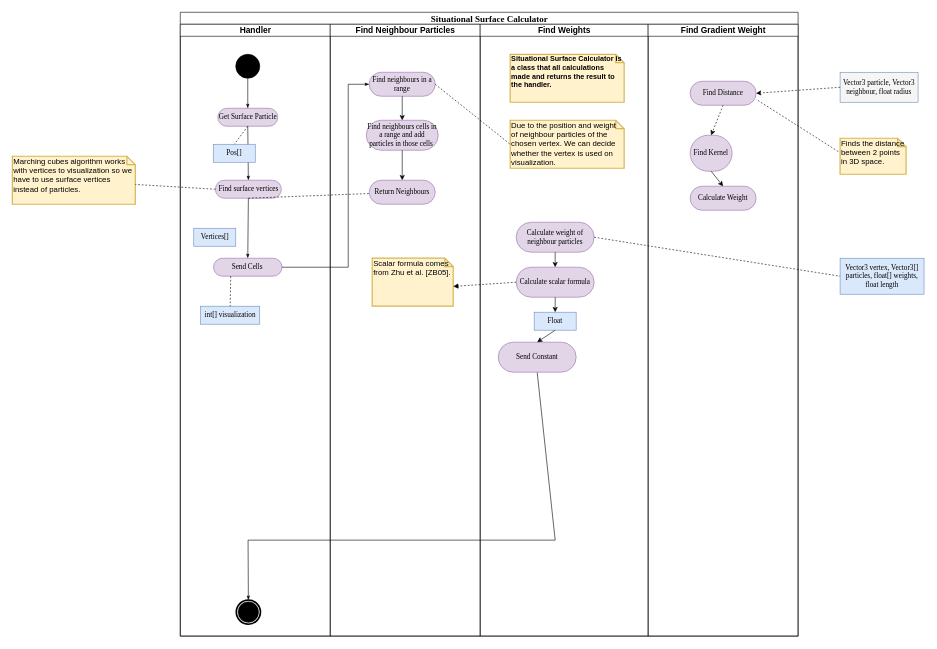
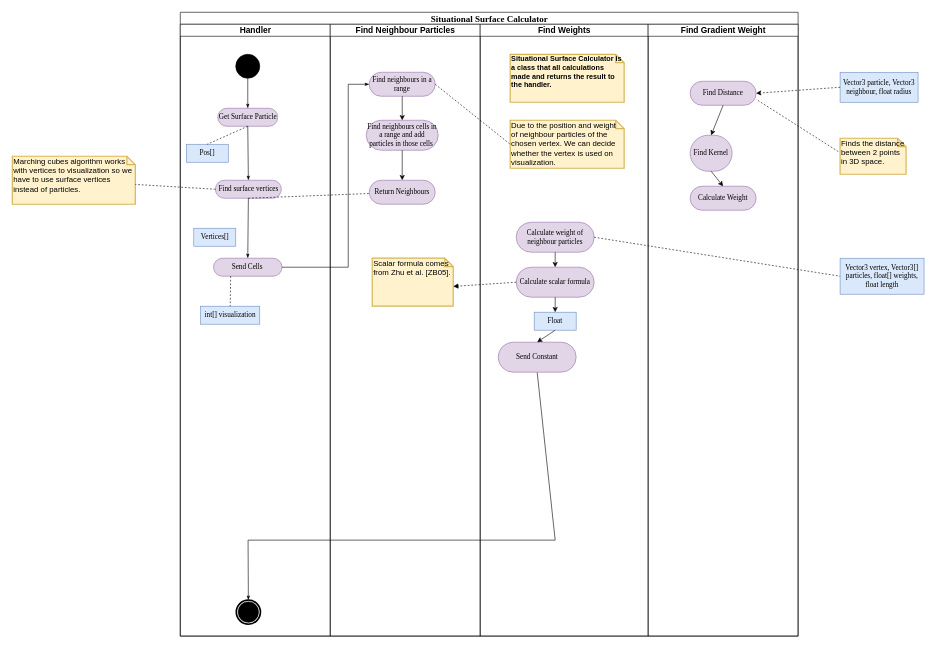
(879, 87) -> (879, 87)
(719, 117) -> (719, 117)
(234, 153) -> (207, 153)
